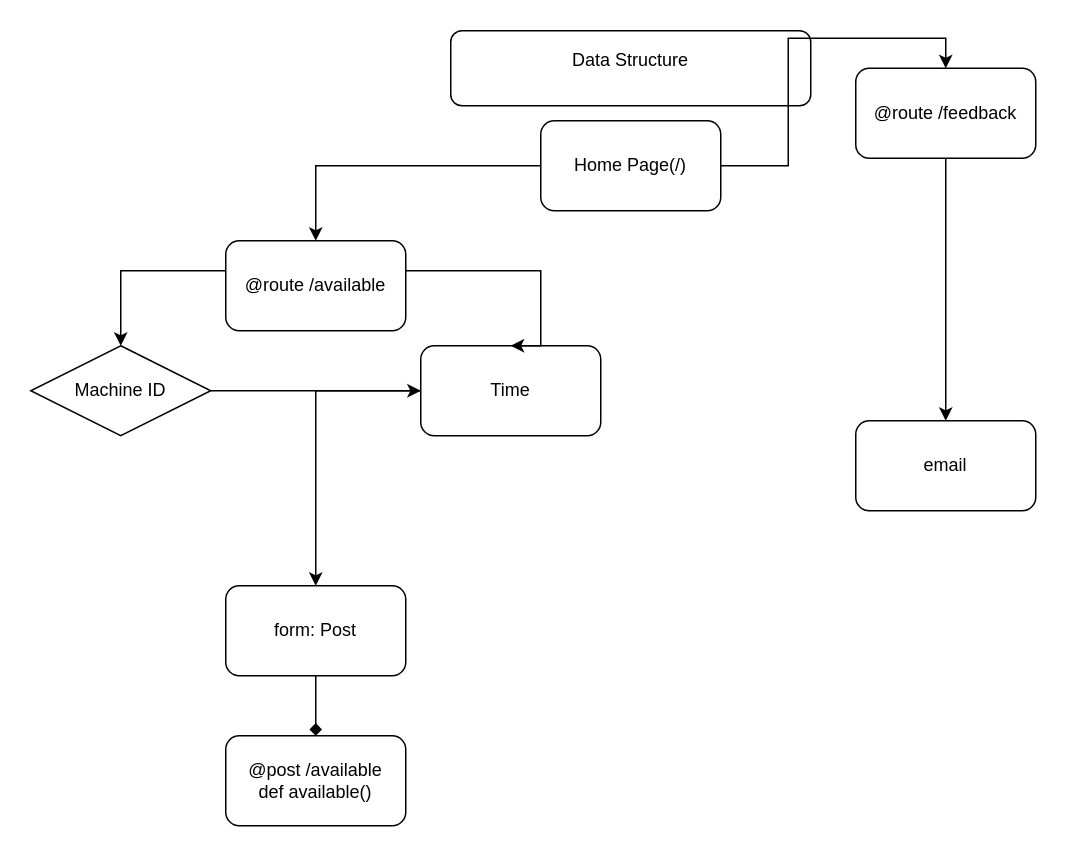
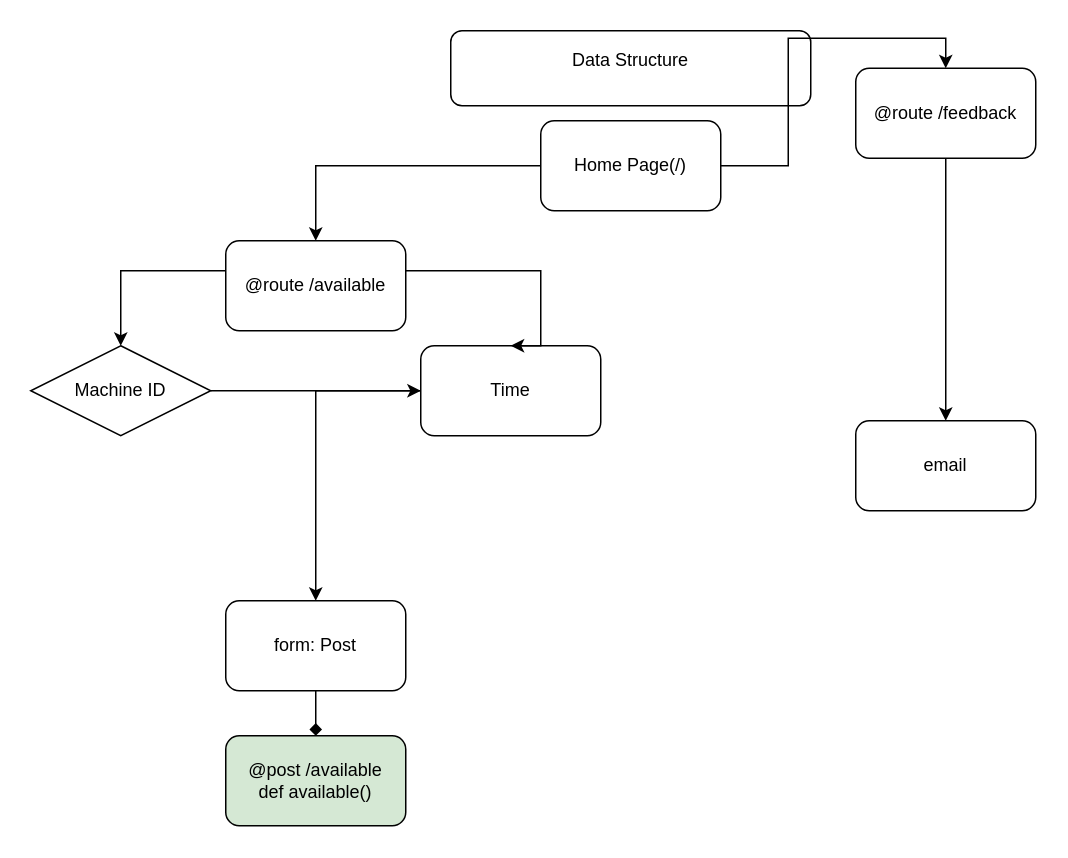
(316, 631) -> (316, 646)
(316, 781) -> (316, 781)
